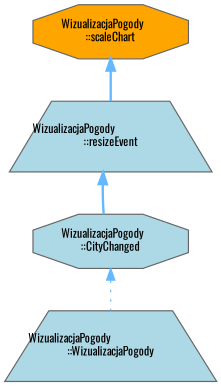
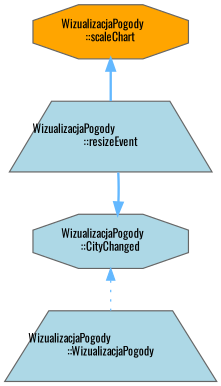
(103, 199) -> (119, 187)
